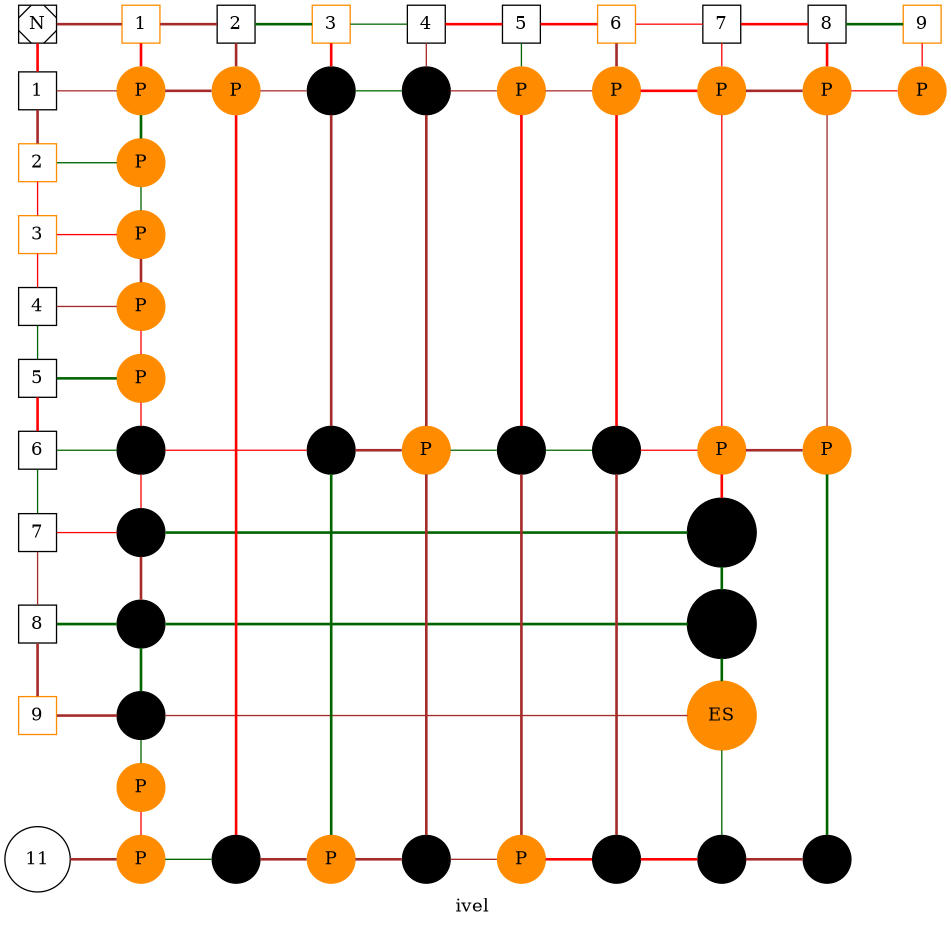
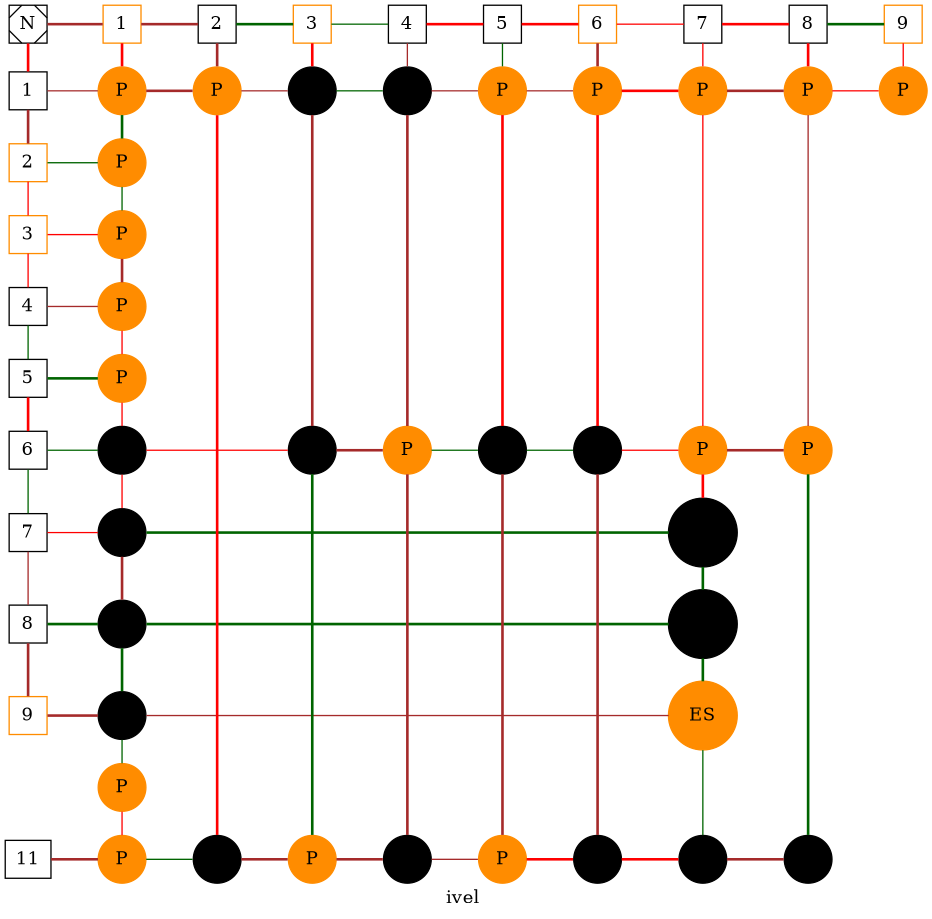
(38, 859) -> (28, 859)
